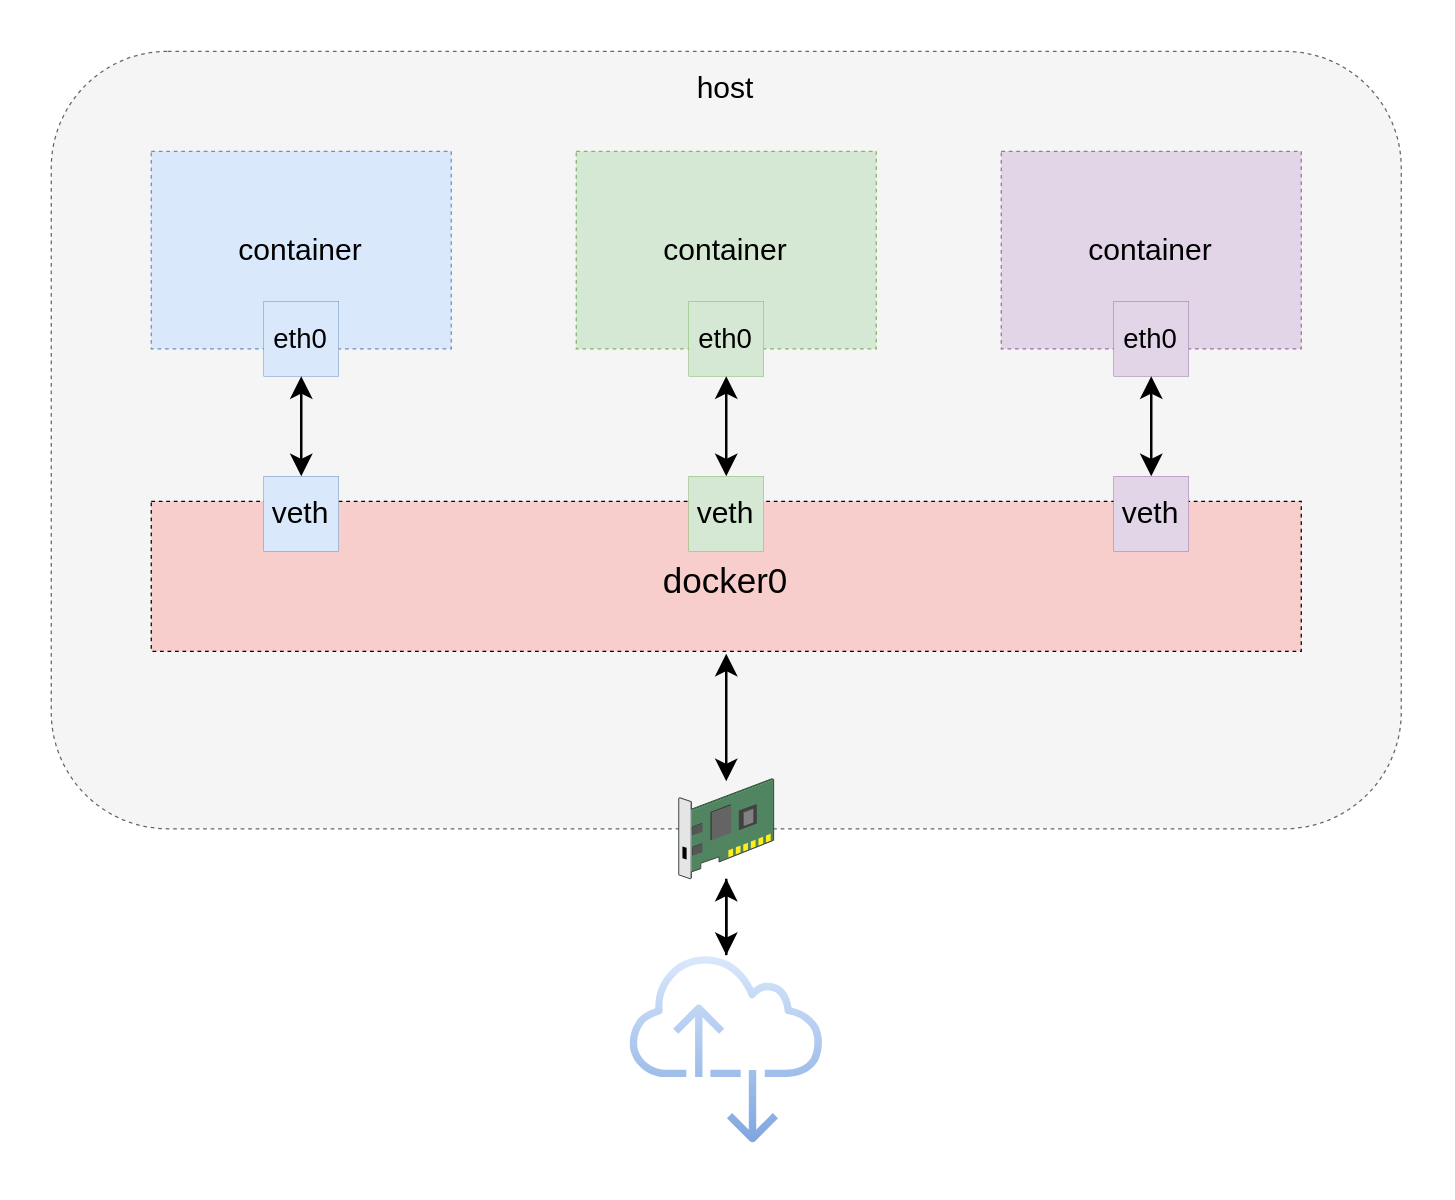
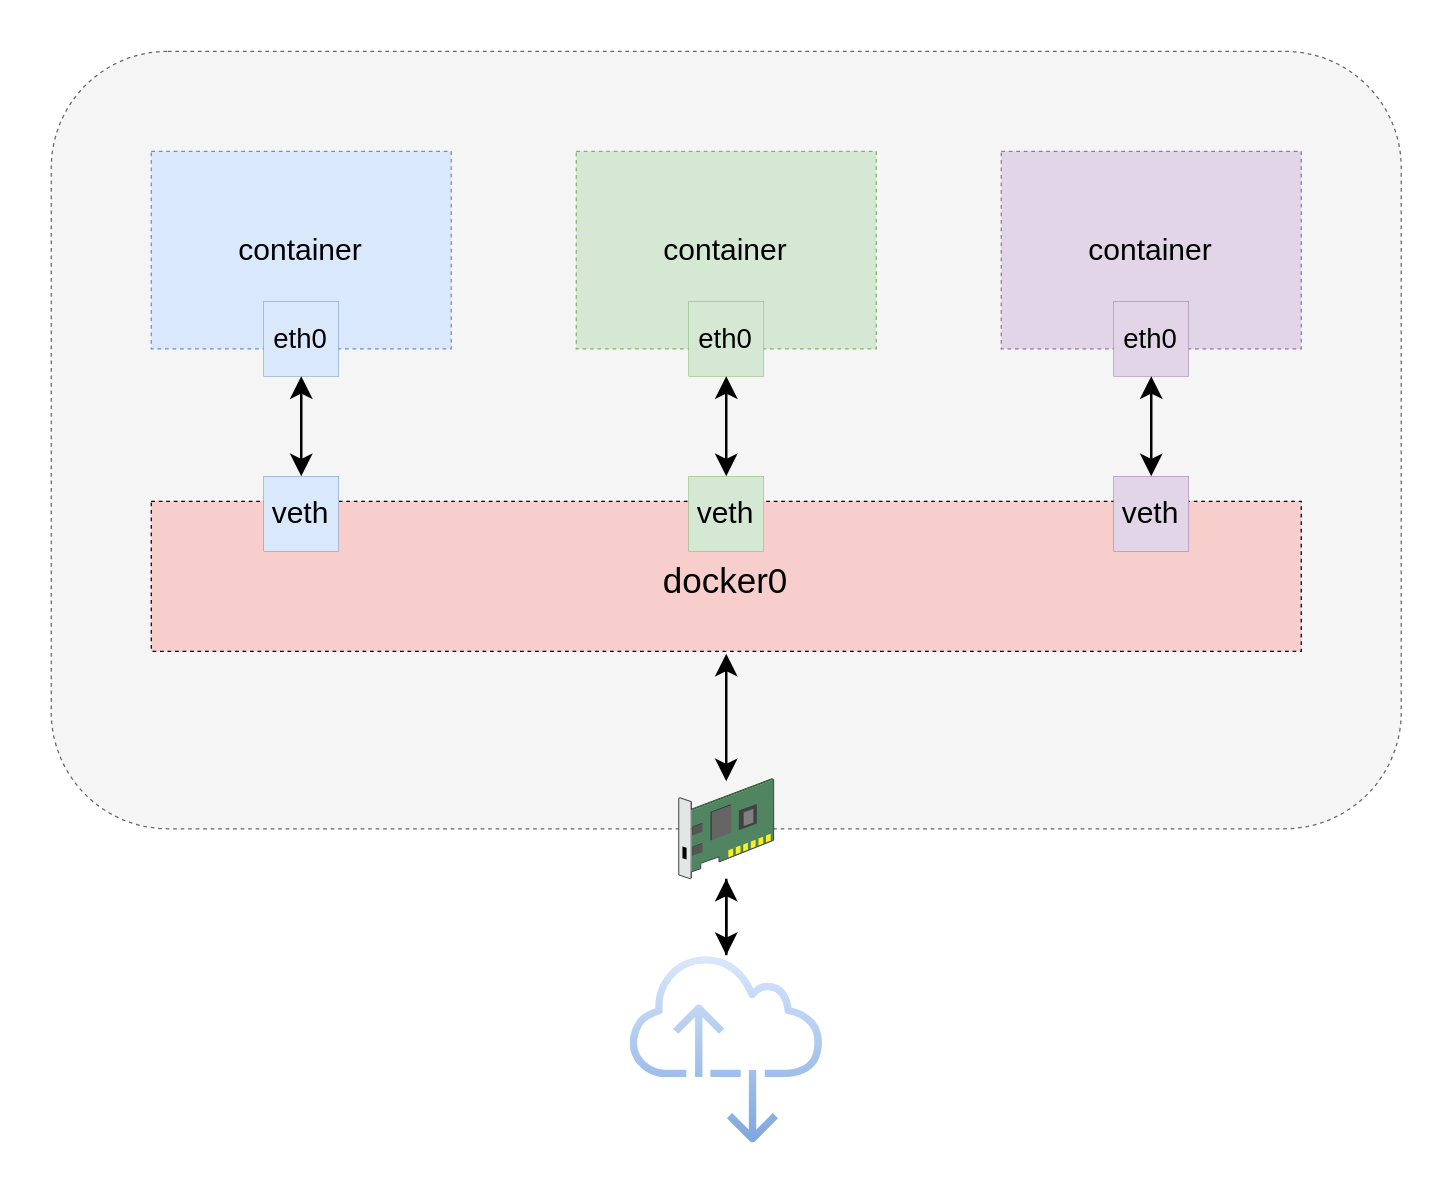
(726, 89) -> none
